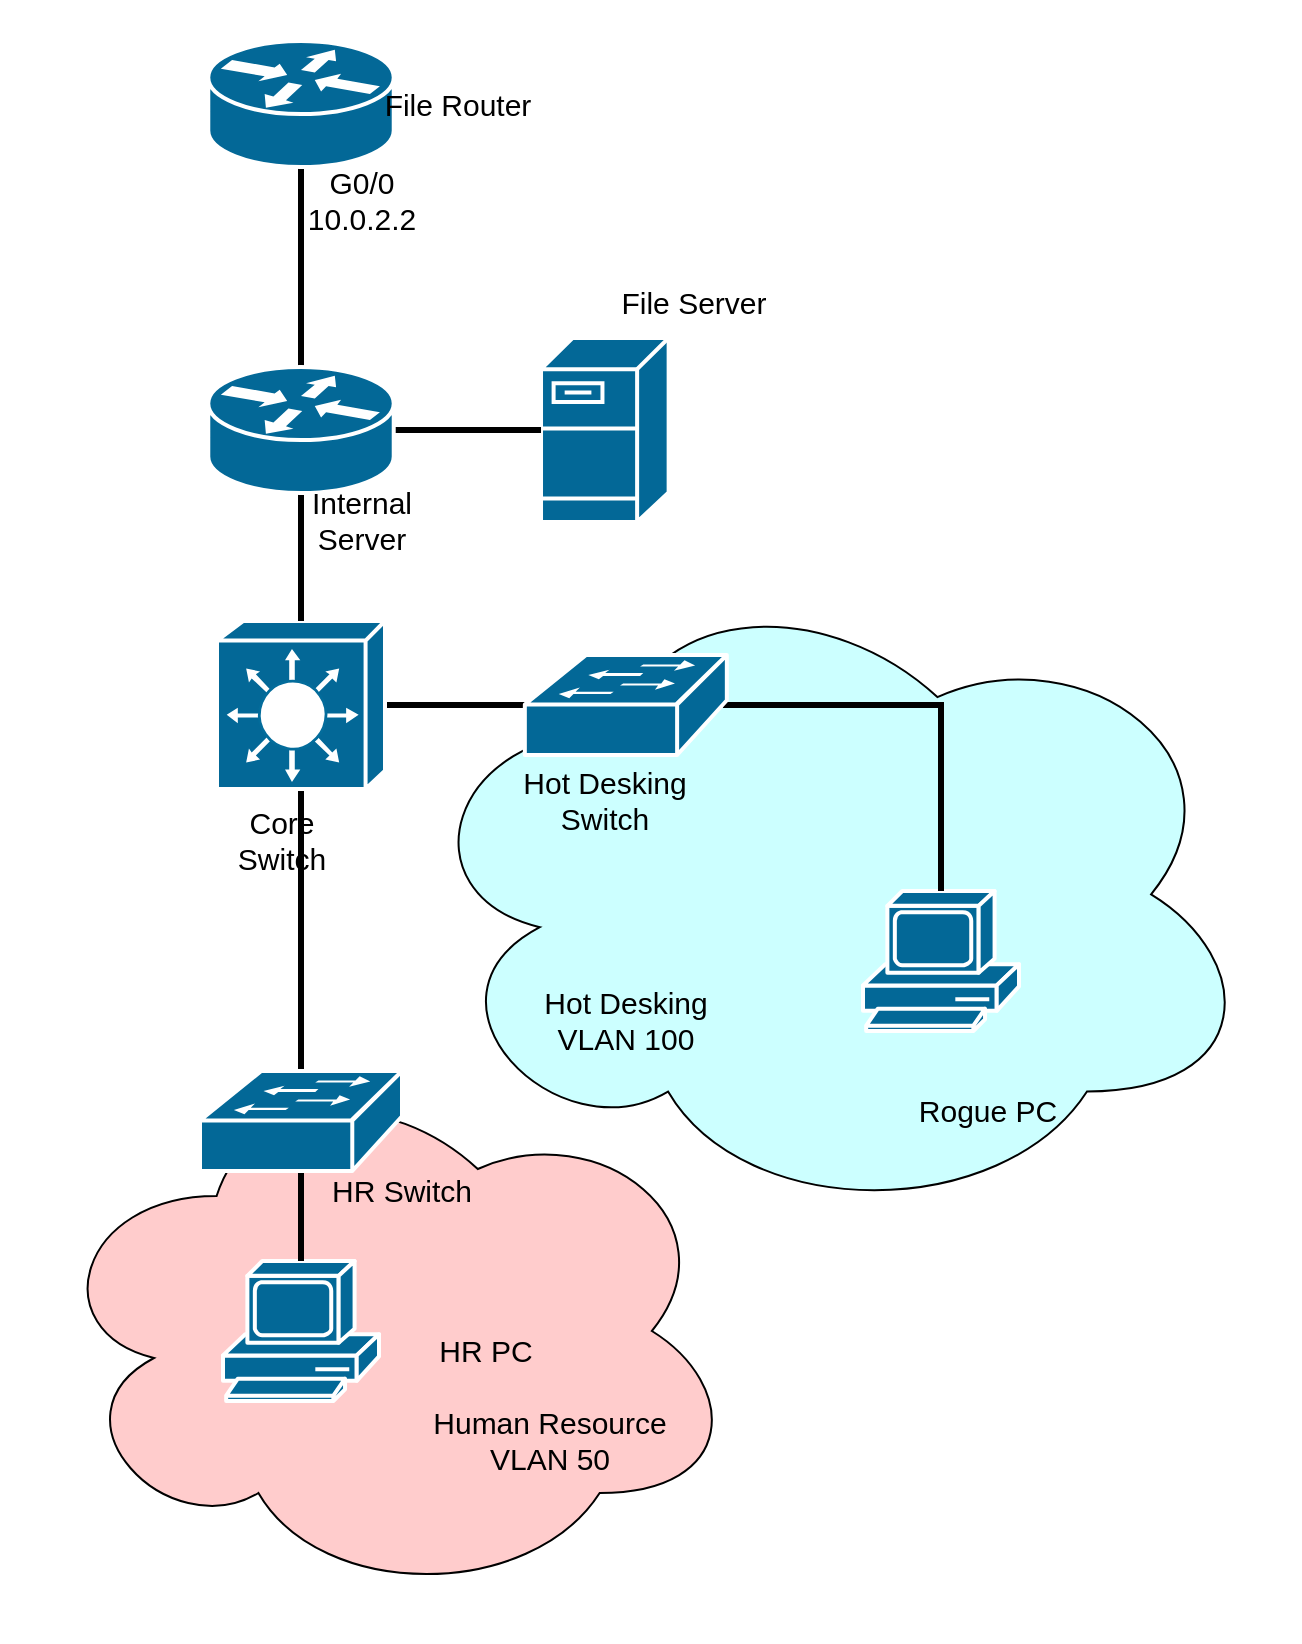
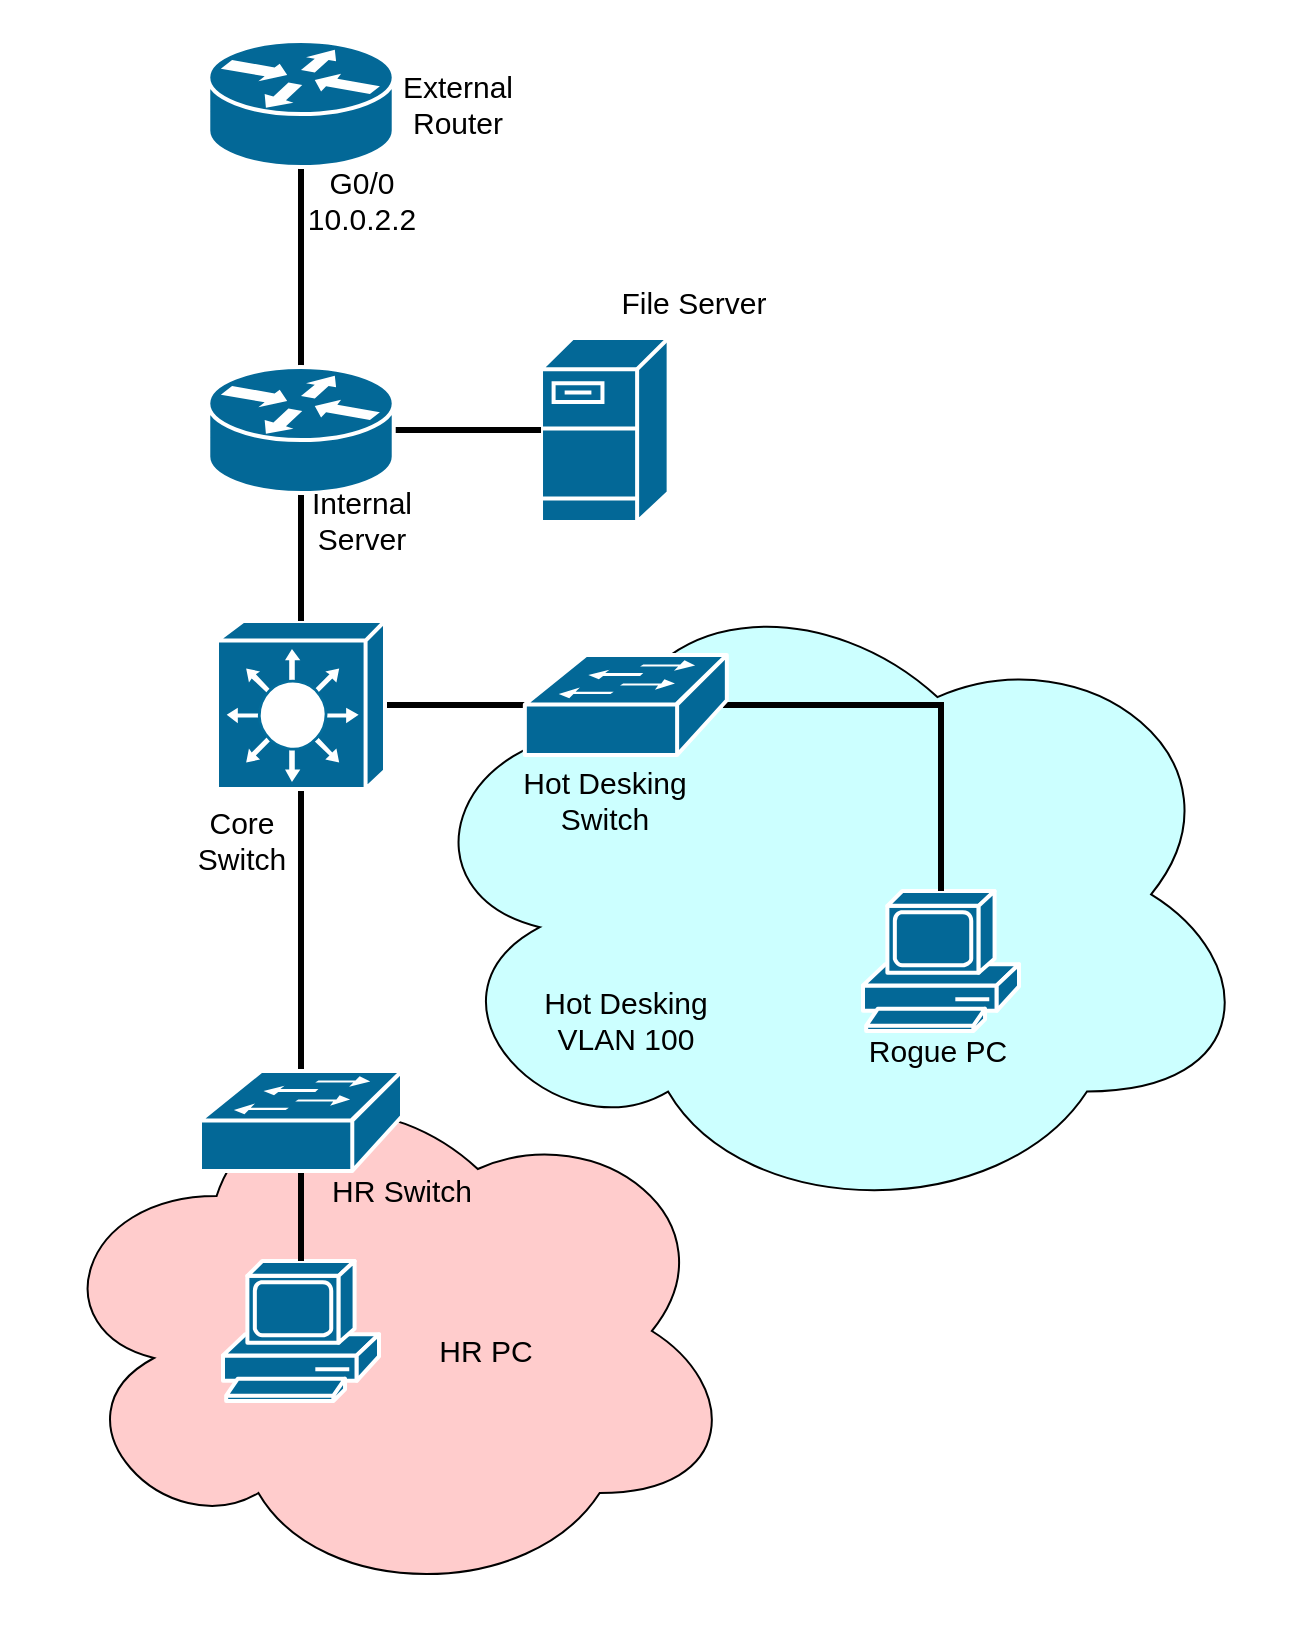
(459, 105) -> (459, 105)
(283, 841) -> (243, 841)
(989, 1111) -> (939, 1051)
(551, 1441) -> none
